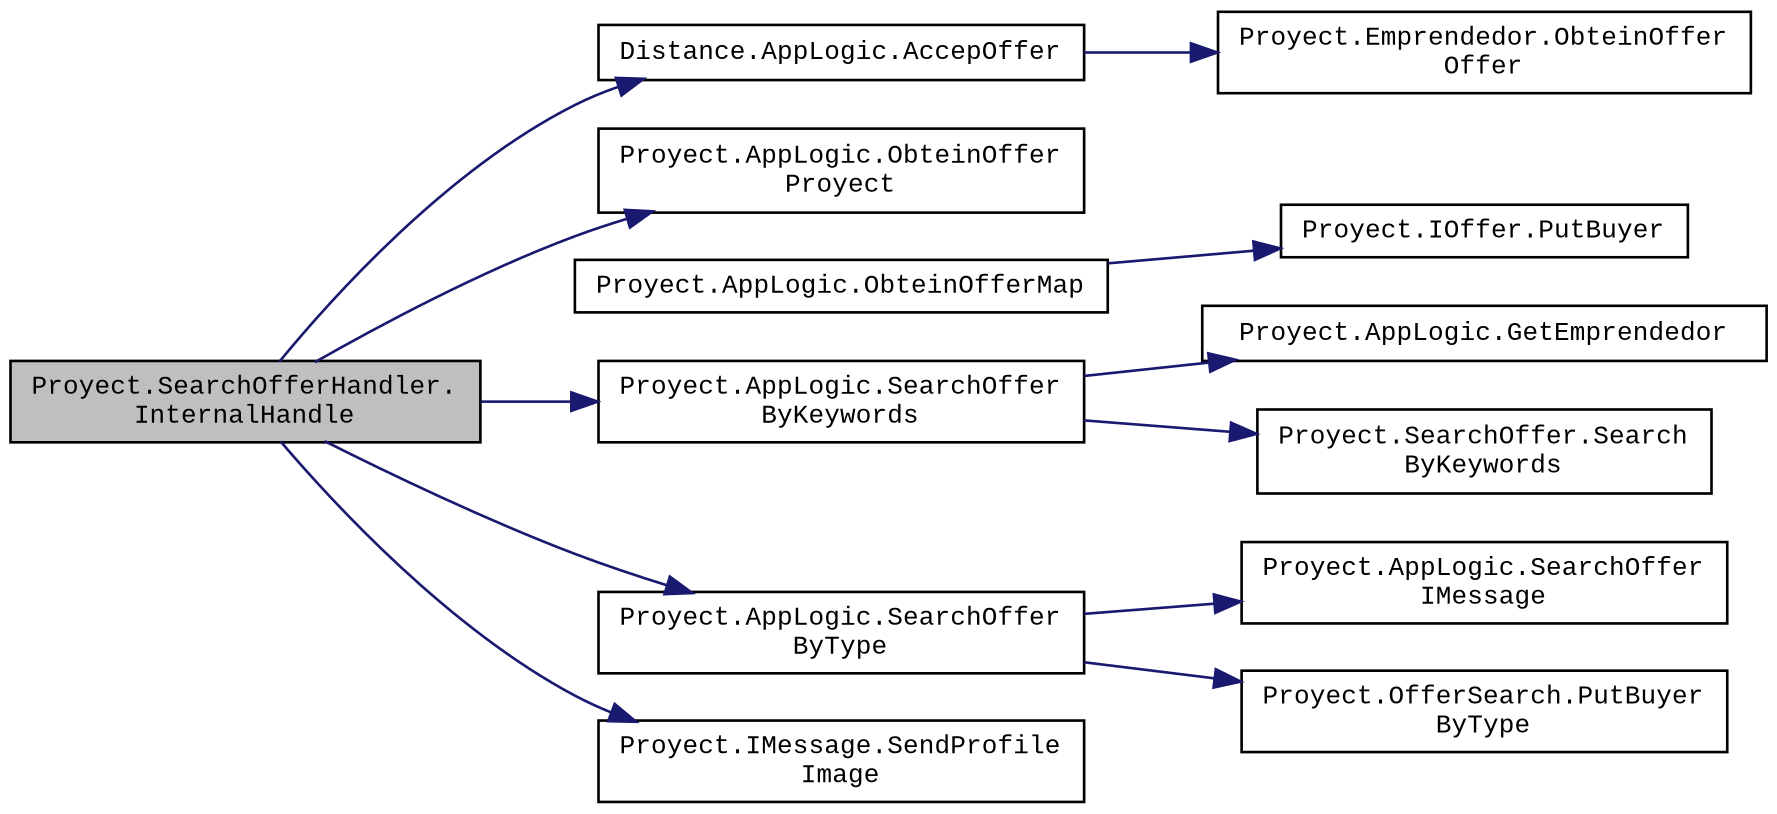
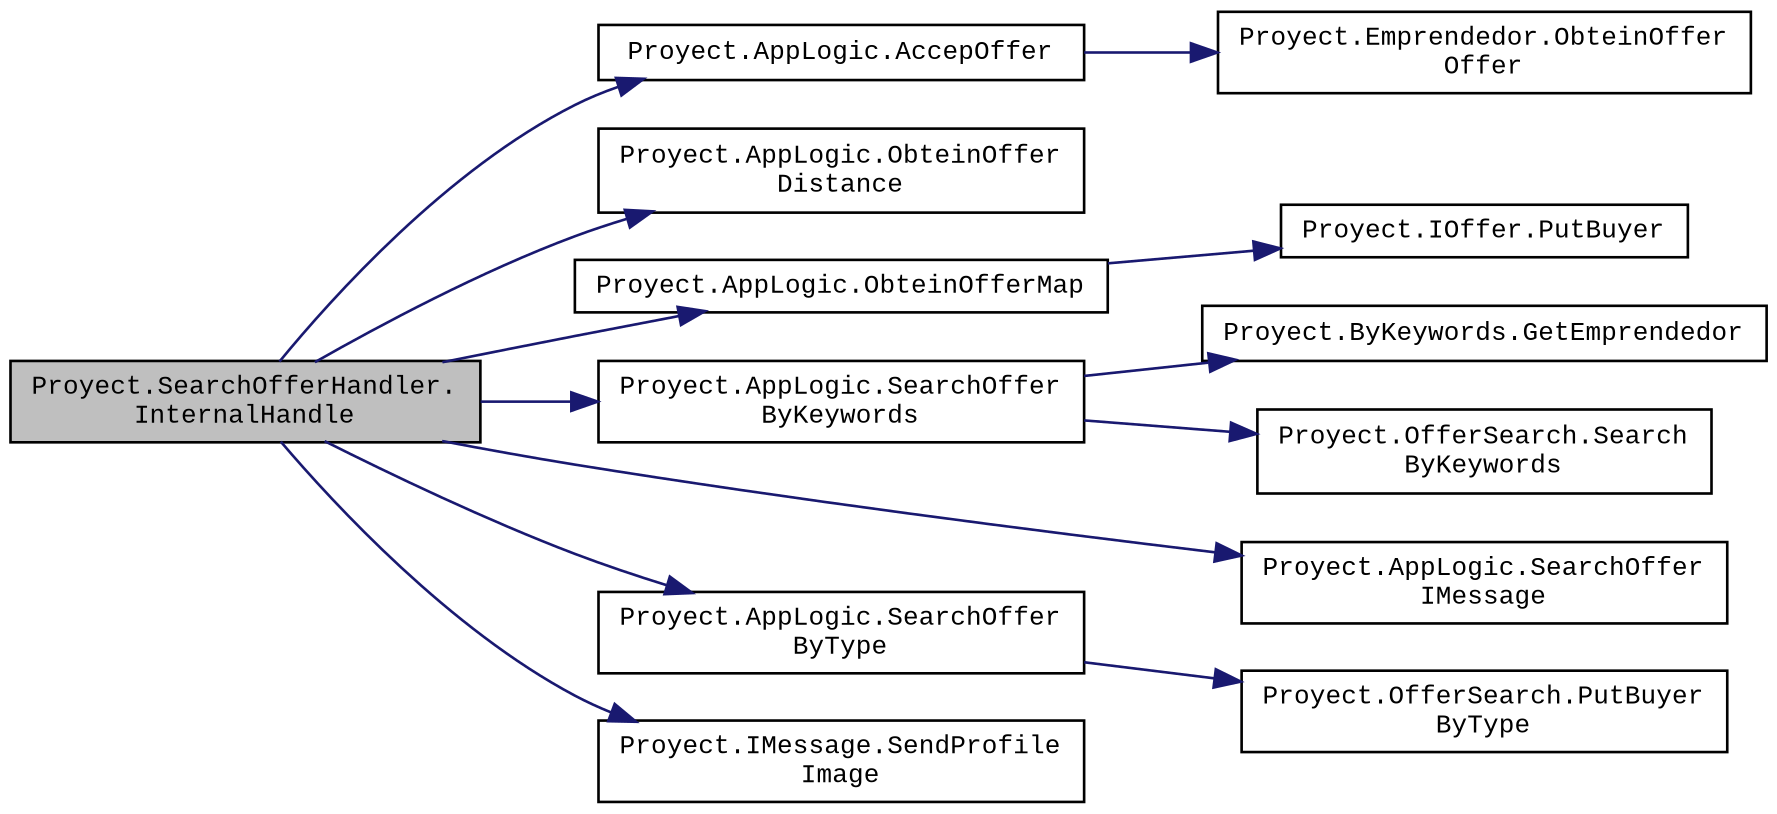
(841, 52) -> (841, 52)
(841, 171) -> (841, 171)
(1484, 333) -> (1484, 333)
none -> (561, 339)
(1484, 452) -> (1484, 452)
(1149, 609) -> (828, 502)
